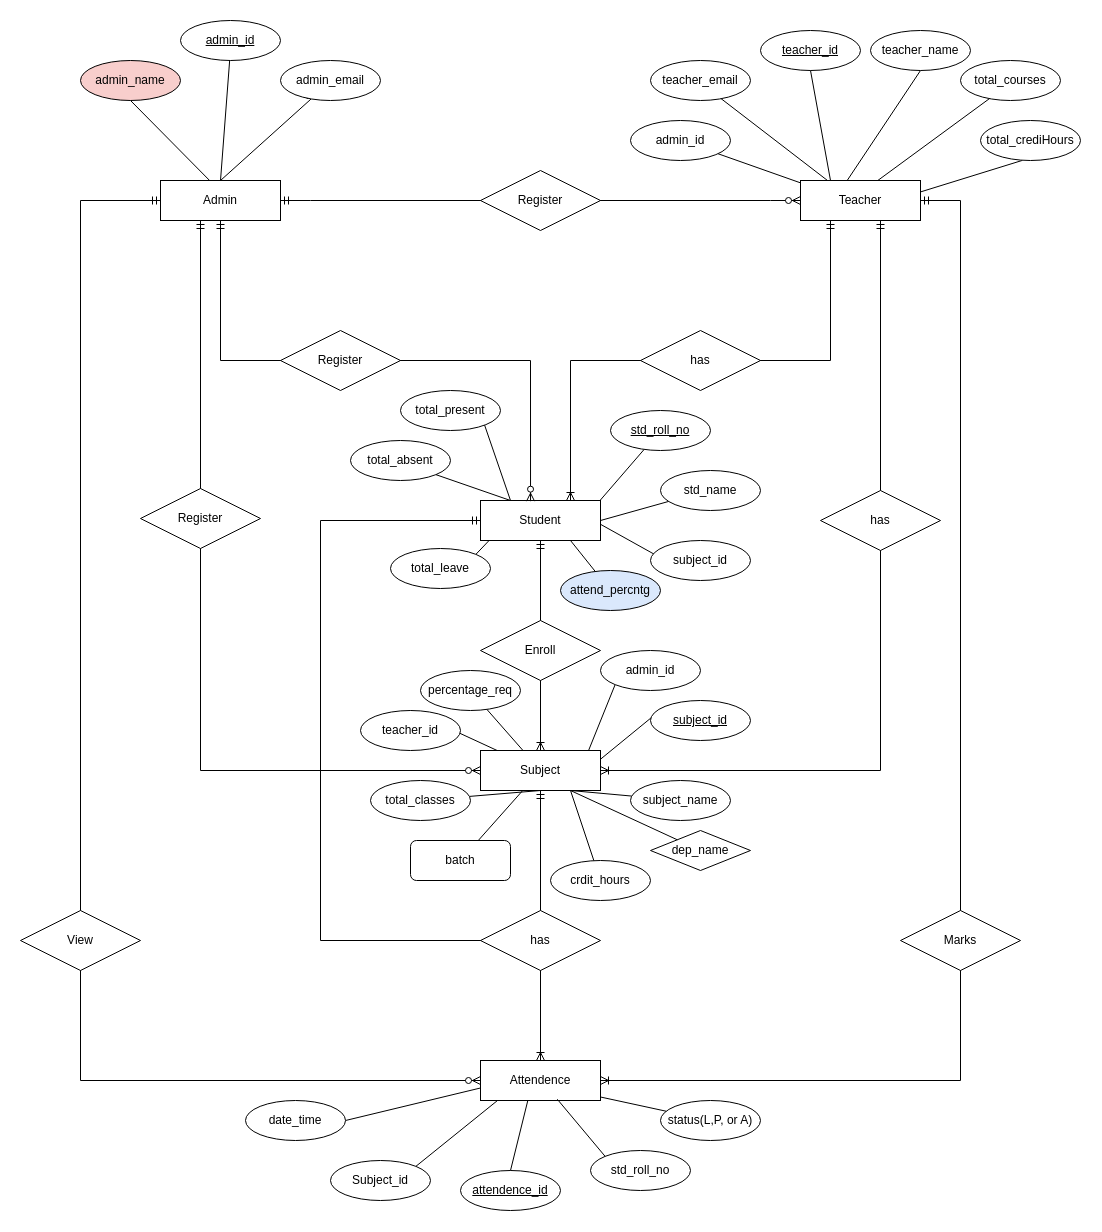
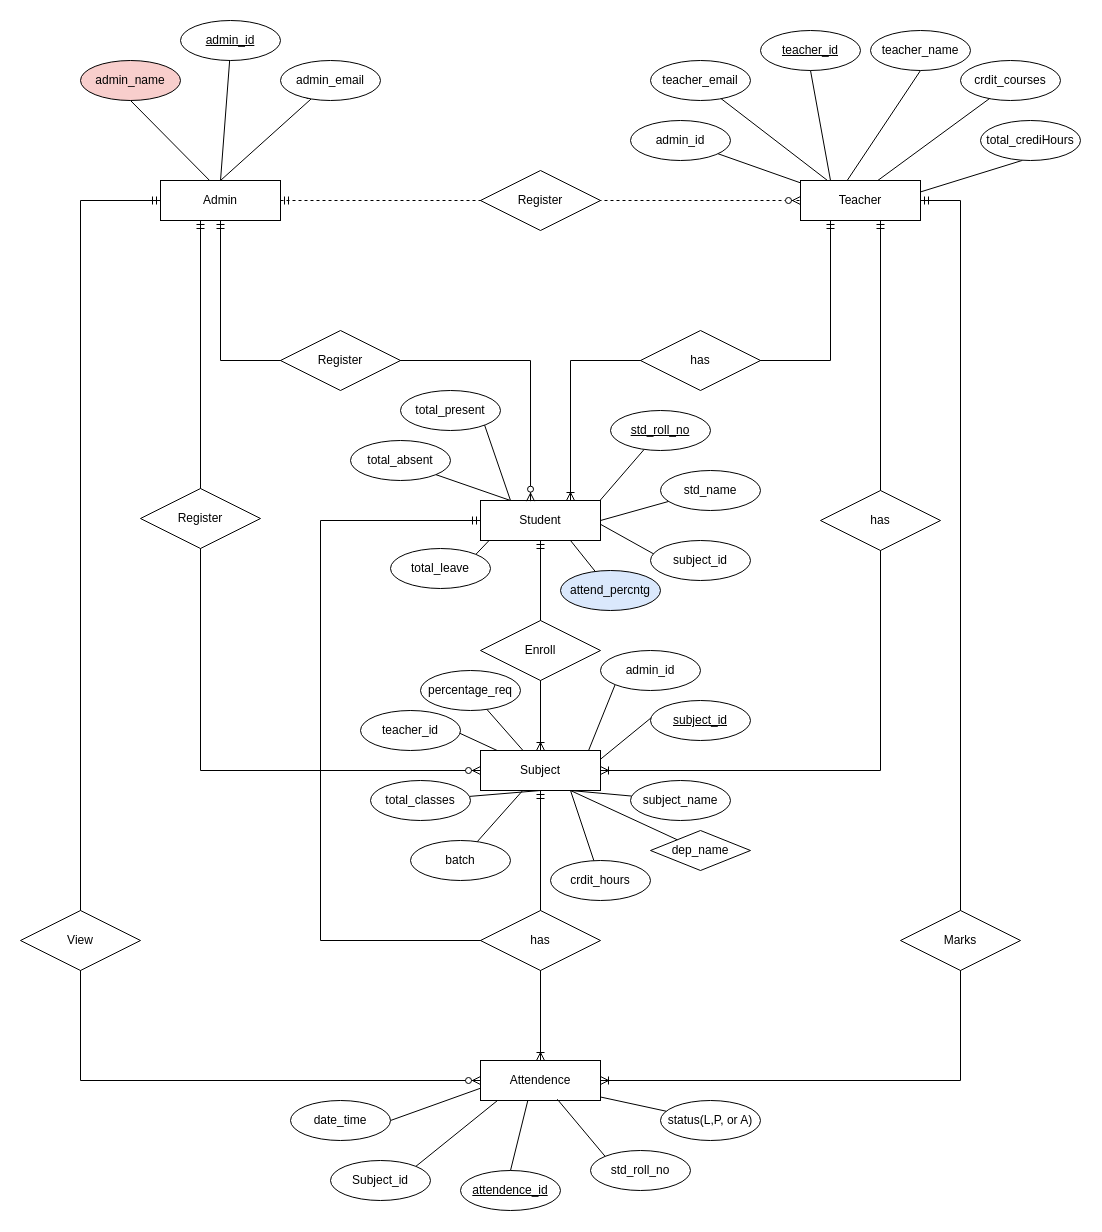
(1011, 81) -> (1011, 81)
(700, 201) -> (700, 201)
(461, 861) -> (461, 861)
(296, 1121) -> (341, 1121)
